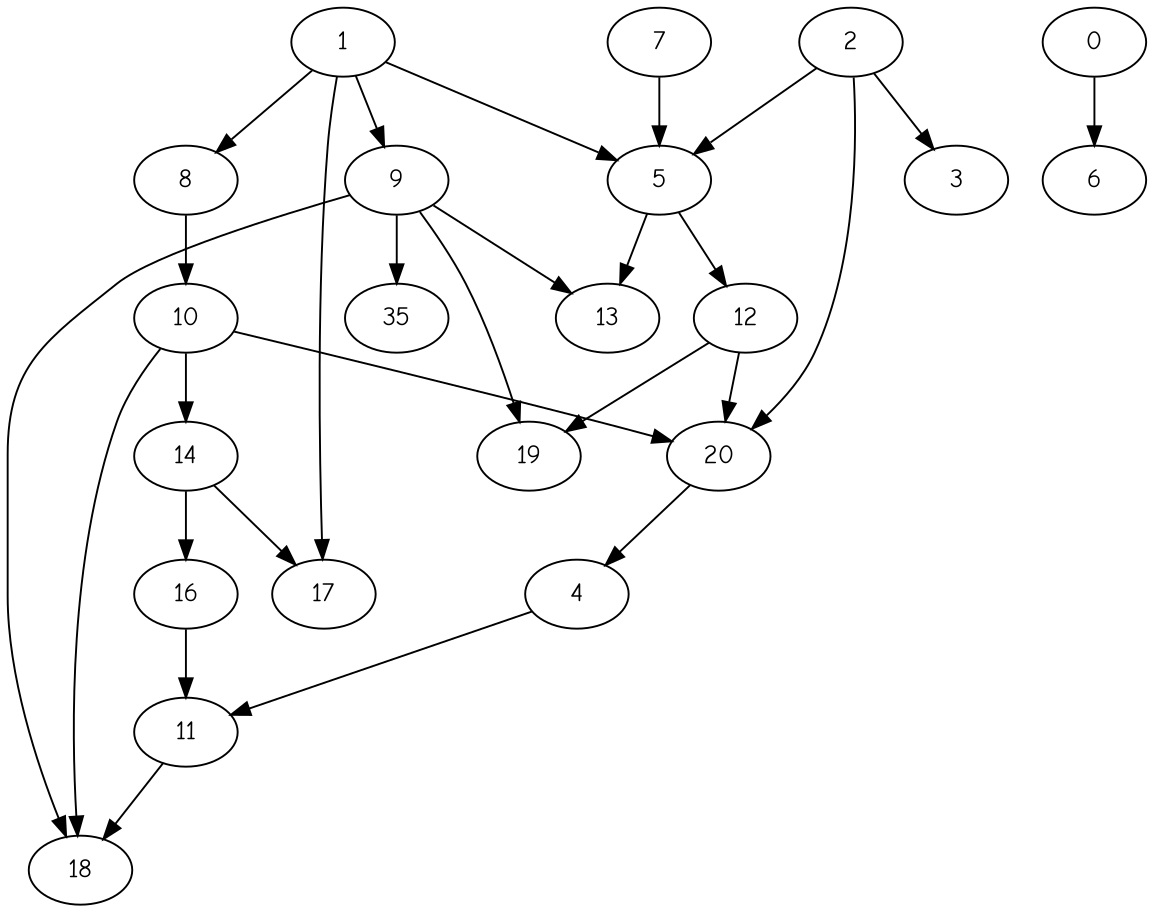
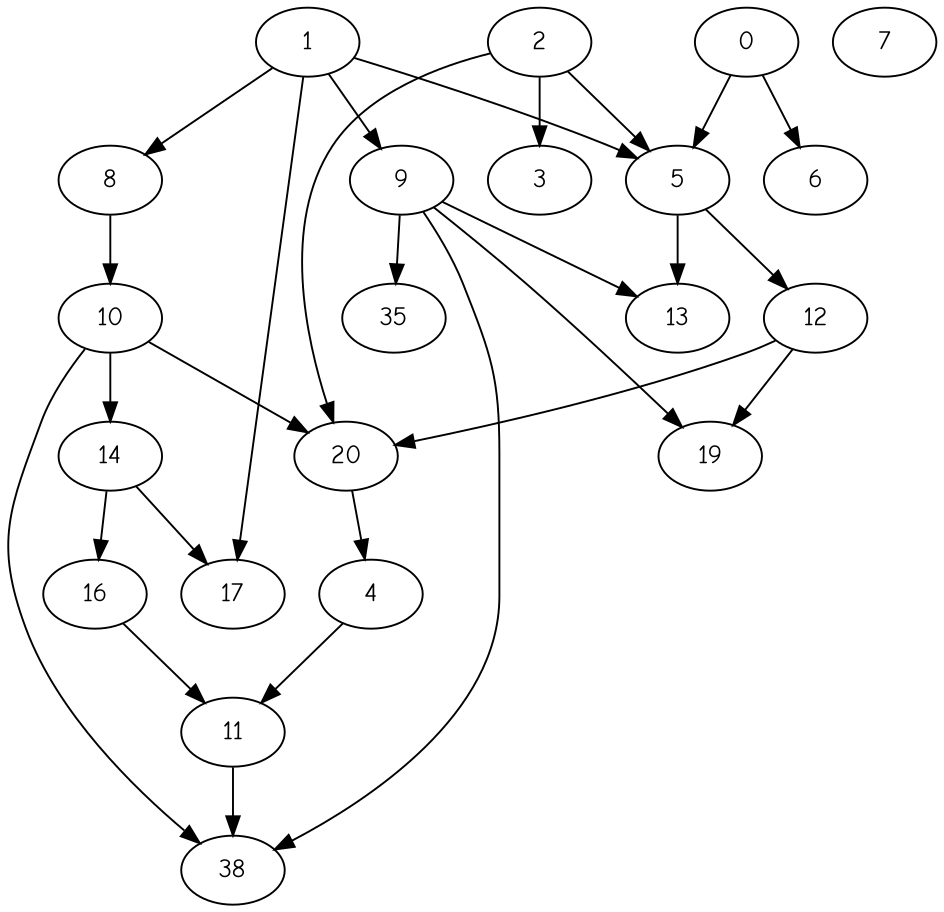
(659, 102) -> (717, 103)
(80, 870) -> (233, 870)
